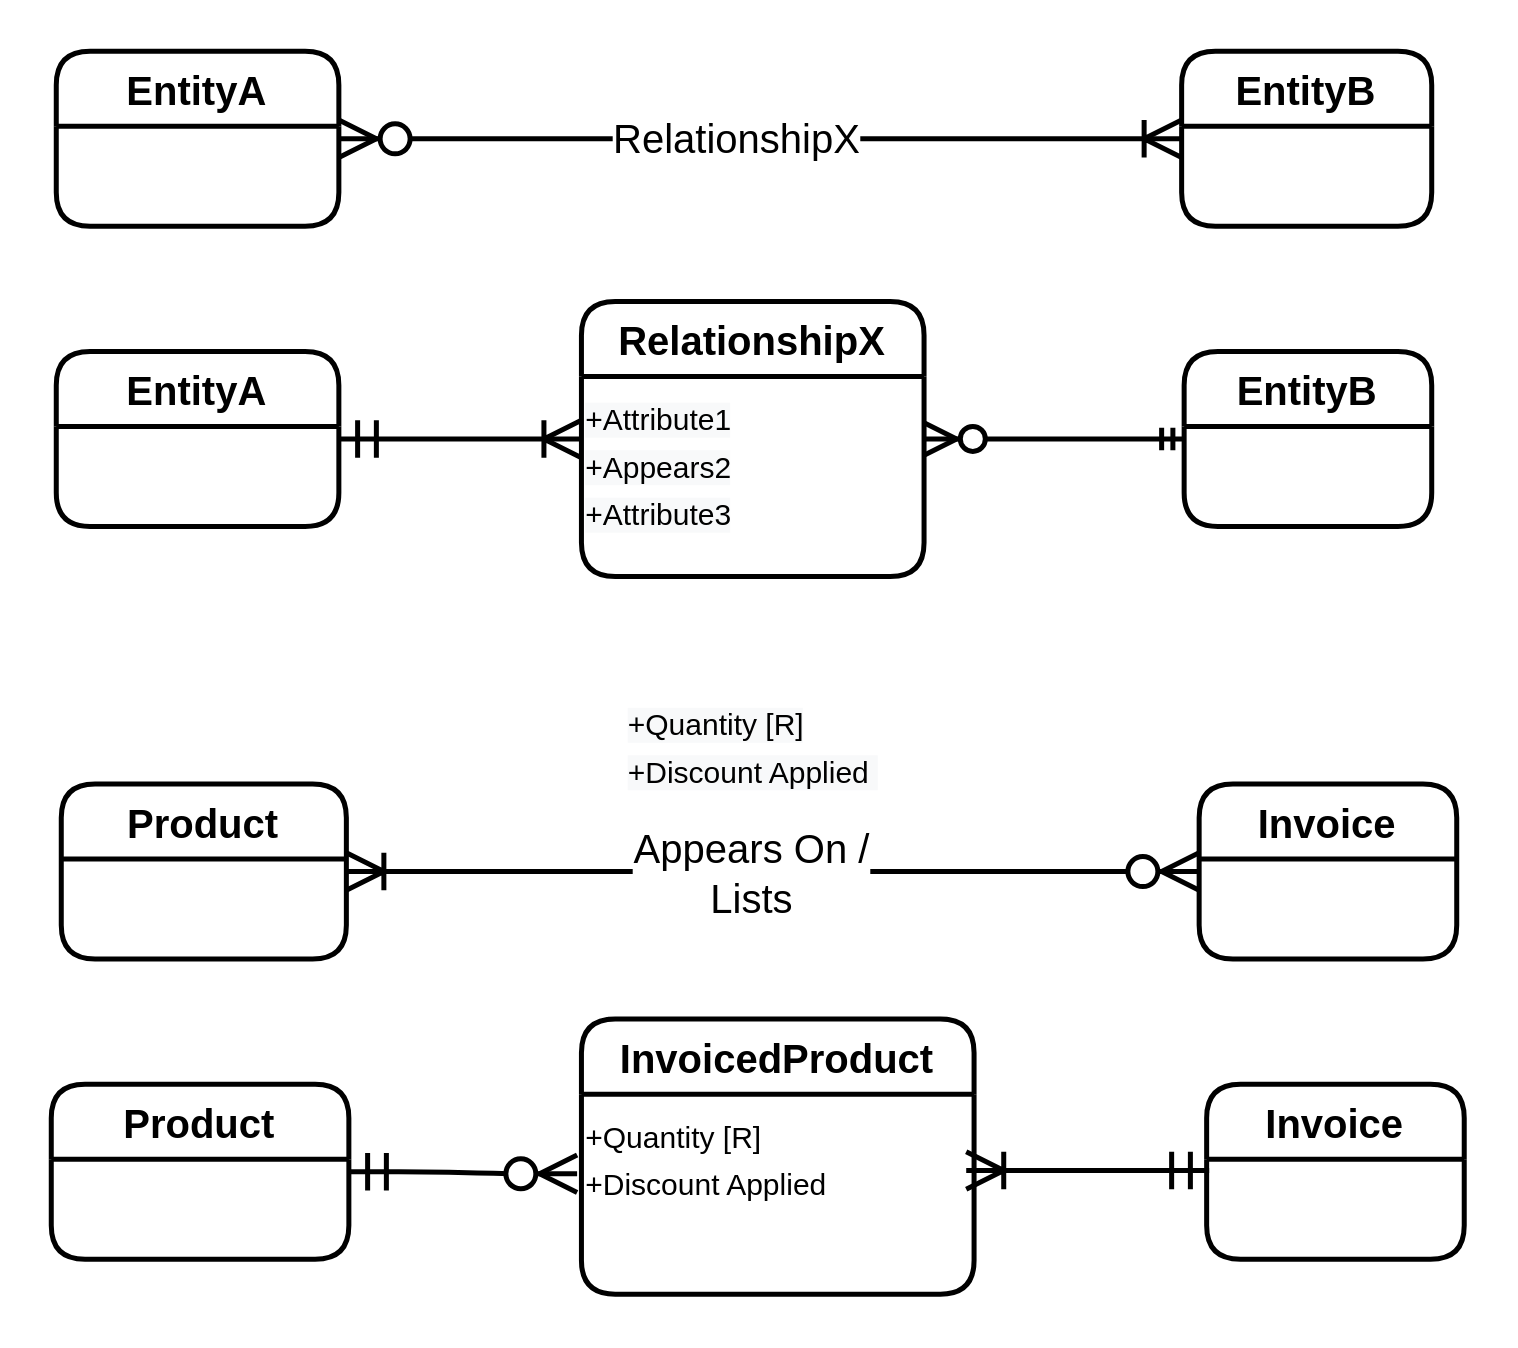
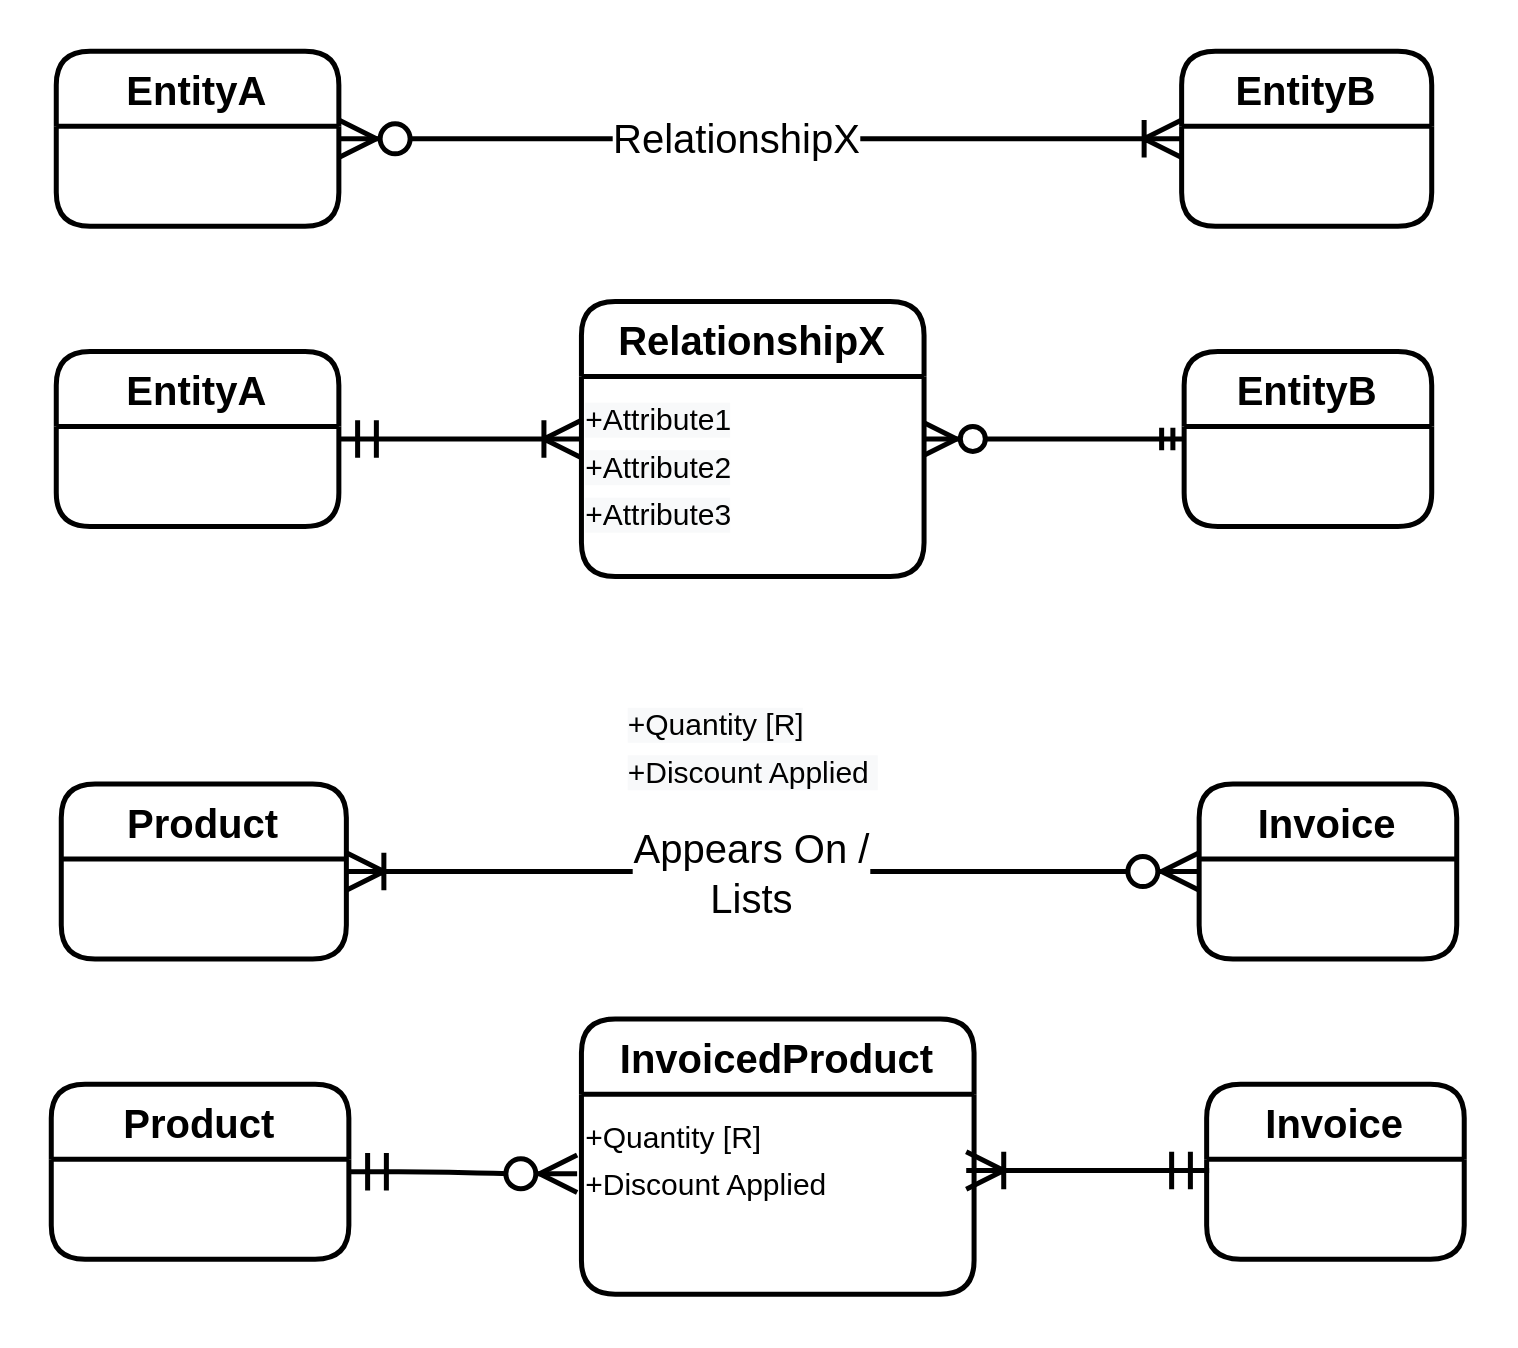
(704, 466) -> (704, 466)
